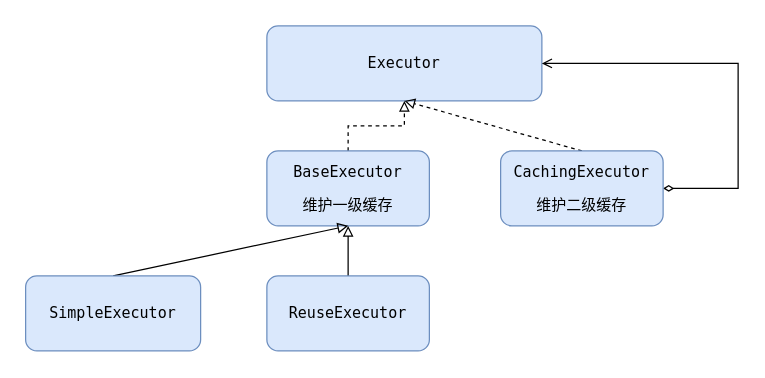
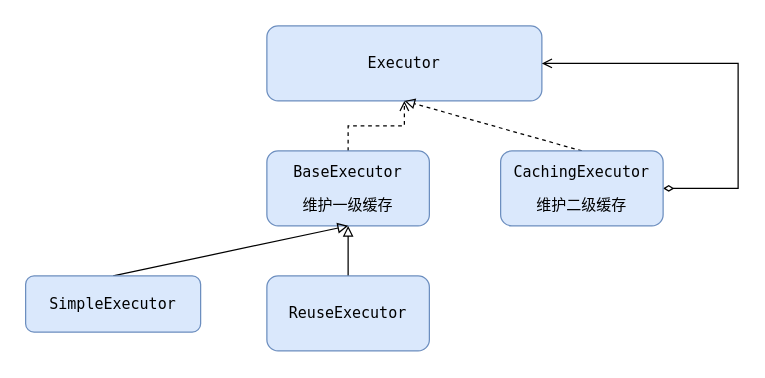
(404, 112) -> (404, 108)
(113, 313) -> (113, 304)
